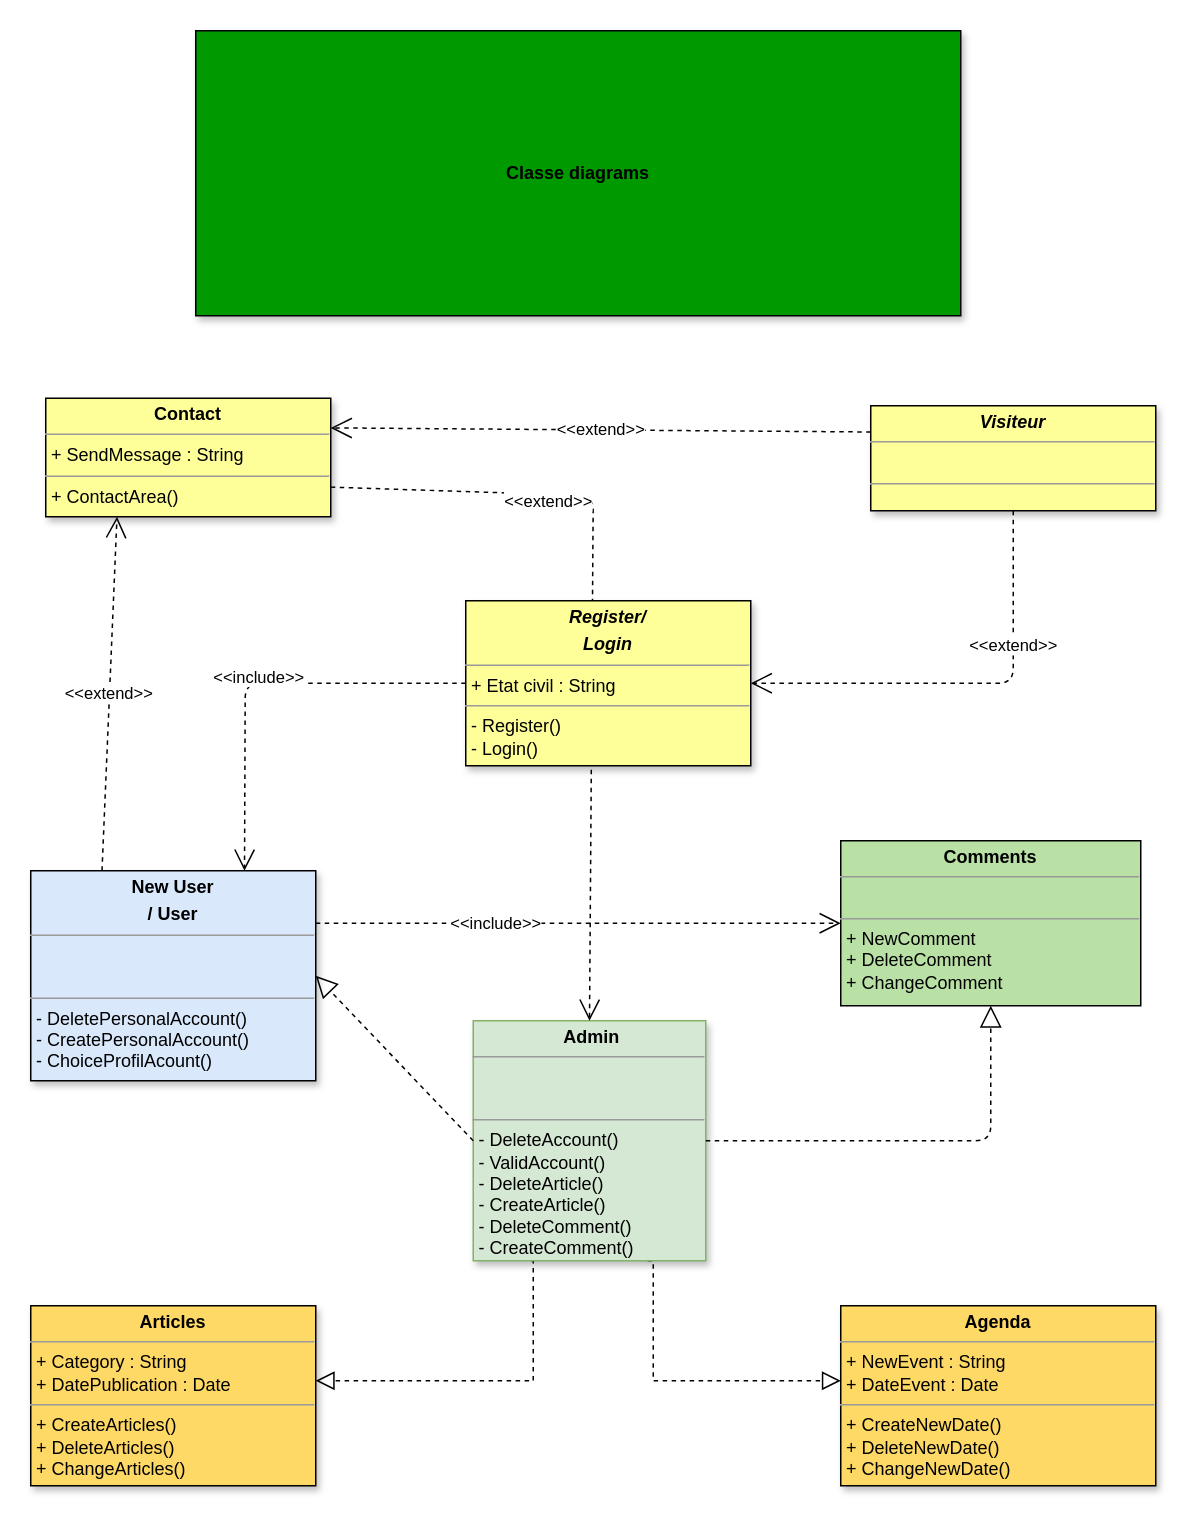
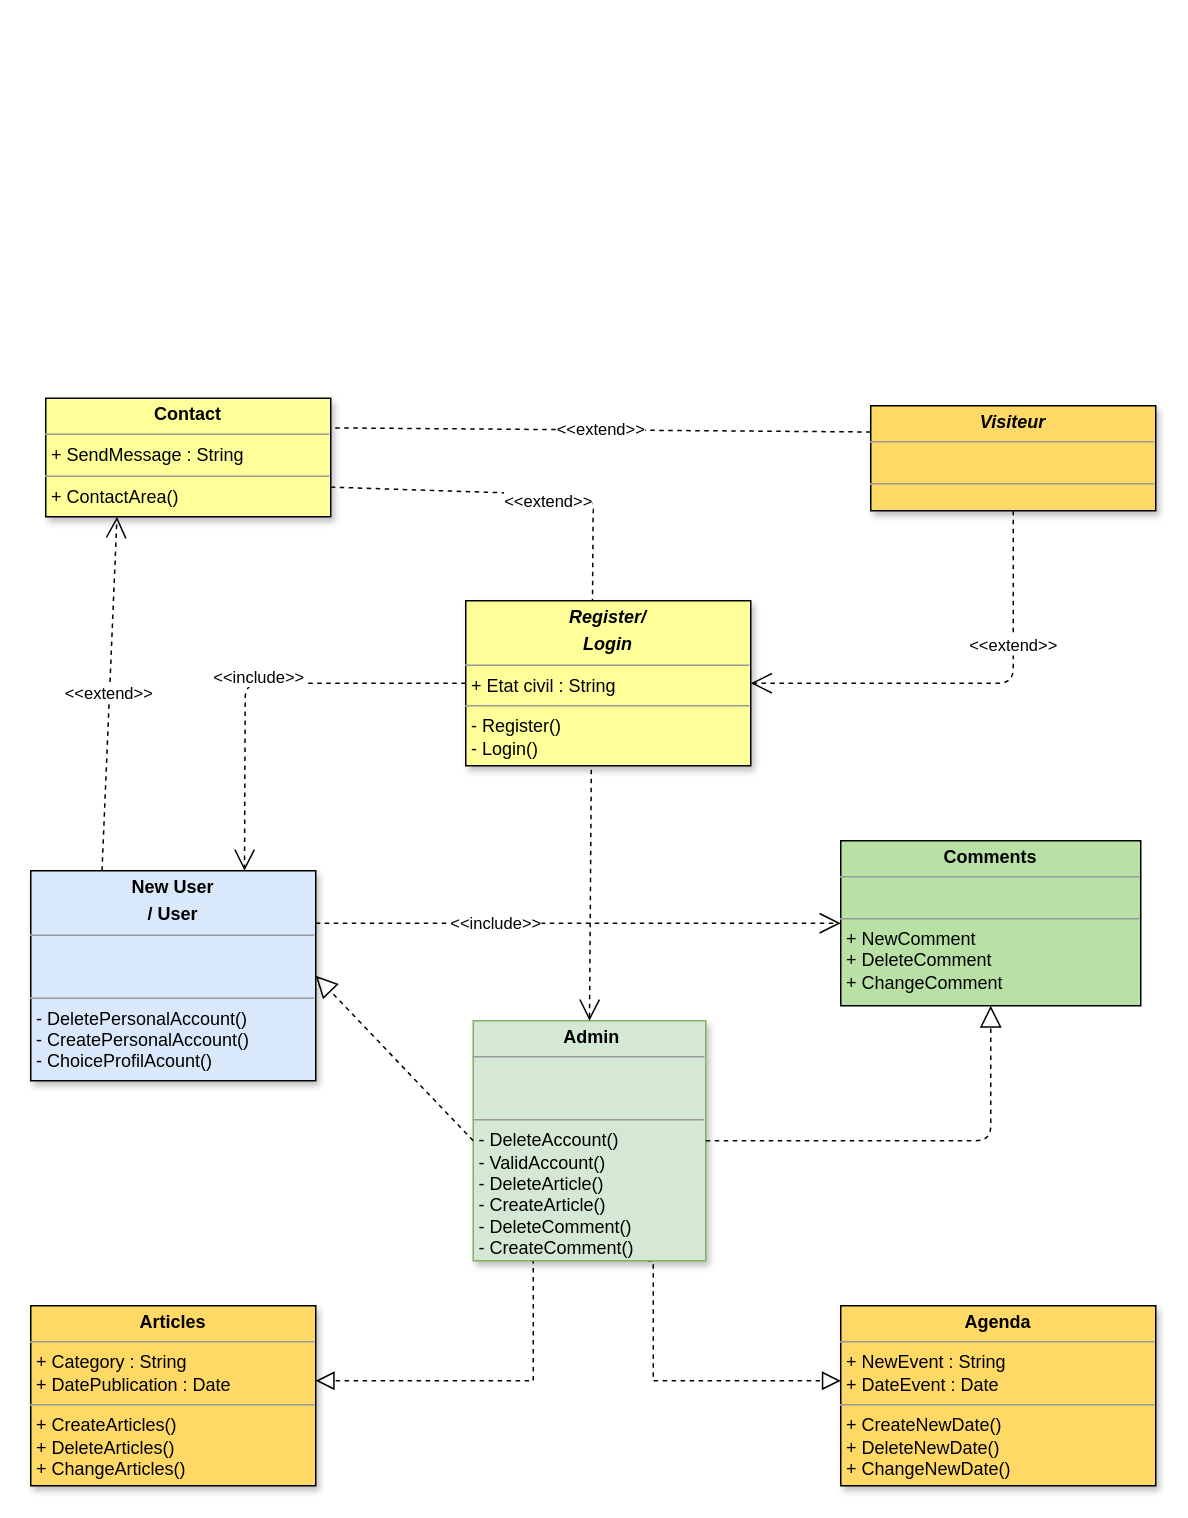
(578, 173) -> none
(337, 428) -> (336, 428)
(1013, 458) -> (1013, 458)
